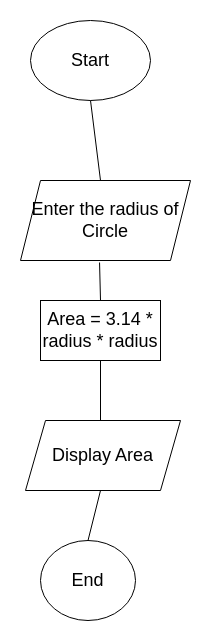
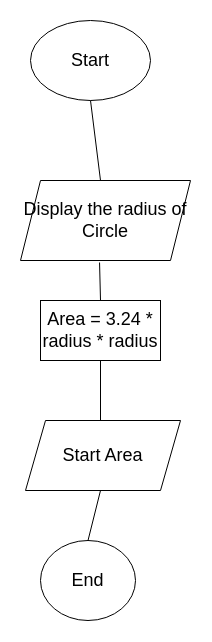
(106, 221) -> (106, 221)
(101, 331) -> (101, 331)
(103, 456) -> (103, 456)
